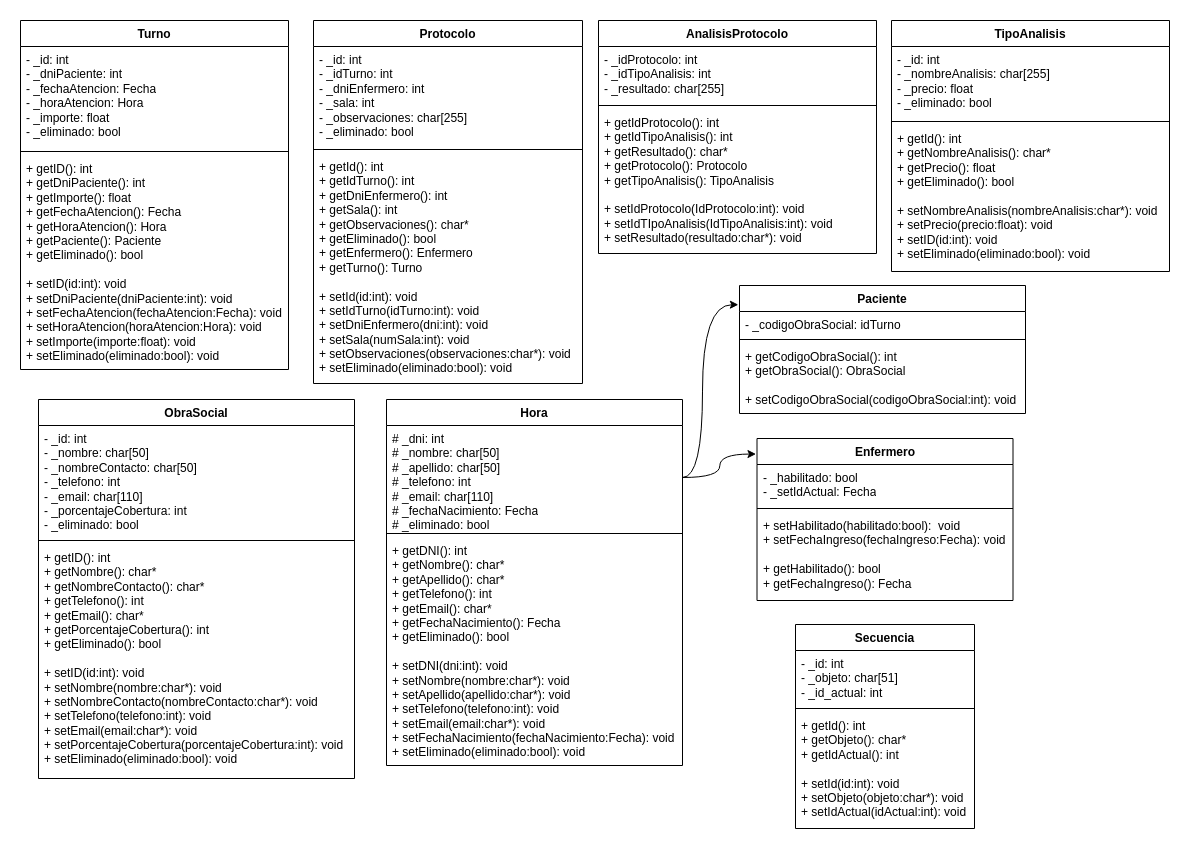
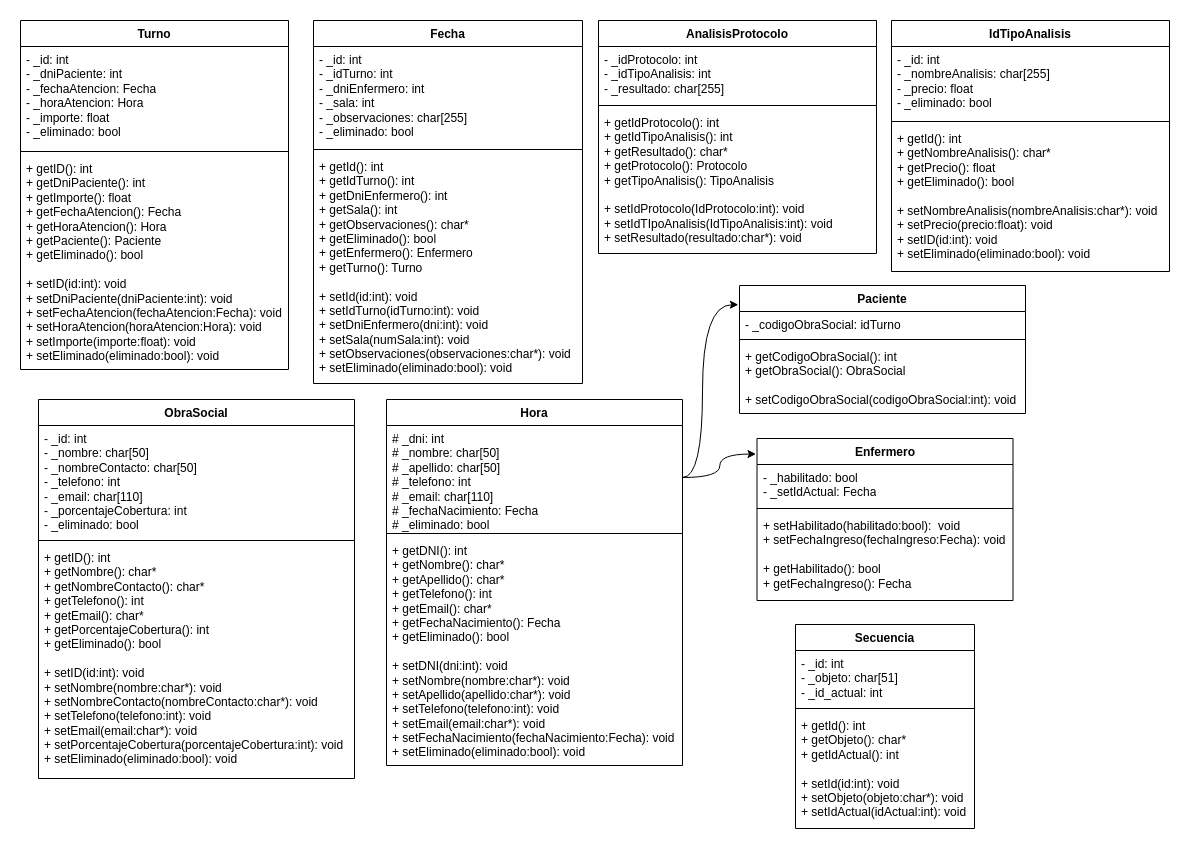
(448, 35) -> (448, 35)
(1031, 35) -> (1031, 35)
